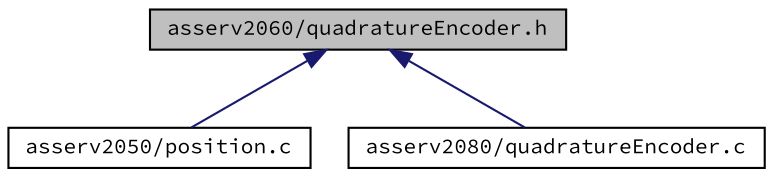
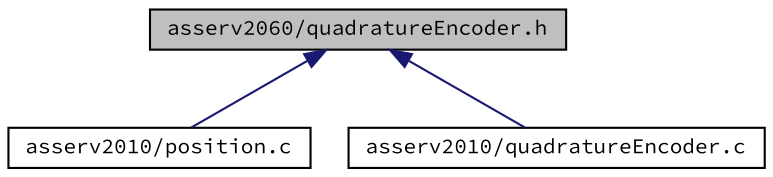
(159, 148) -> (159, 148)
(557, 148) -> (557, 148)
